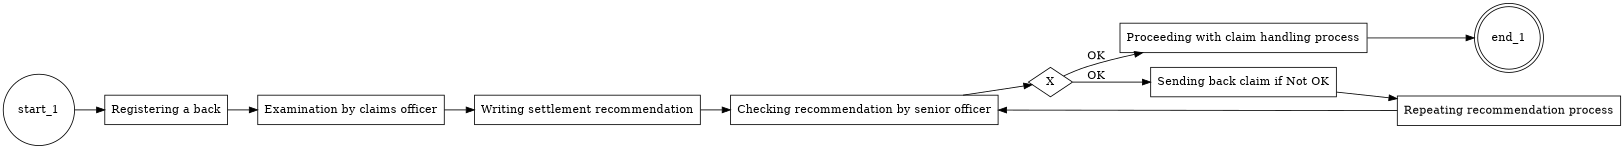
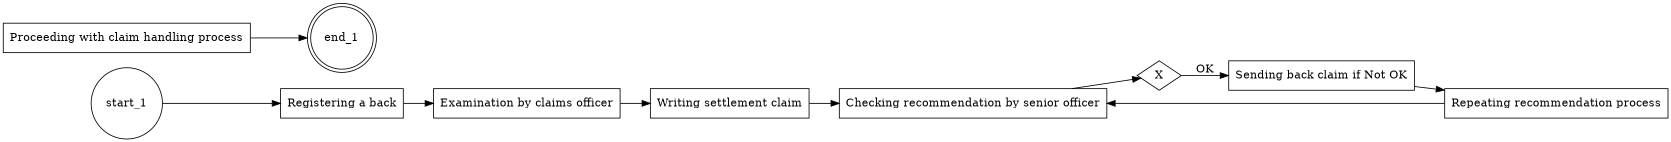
(1099, 63) -> none
(587, 110) -> (730, 103)
